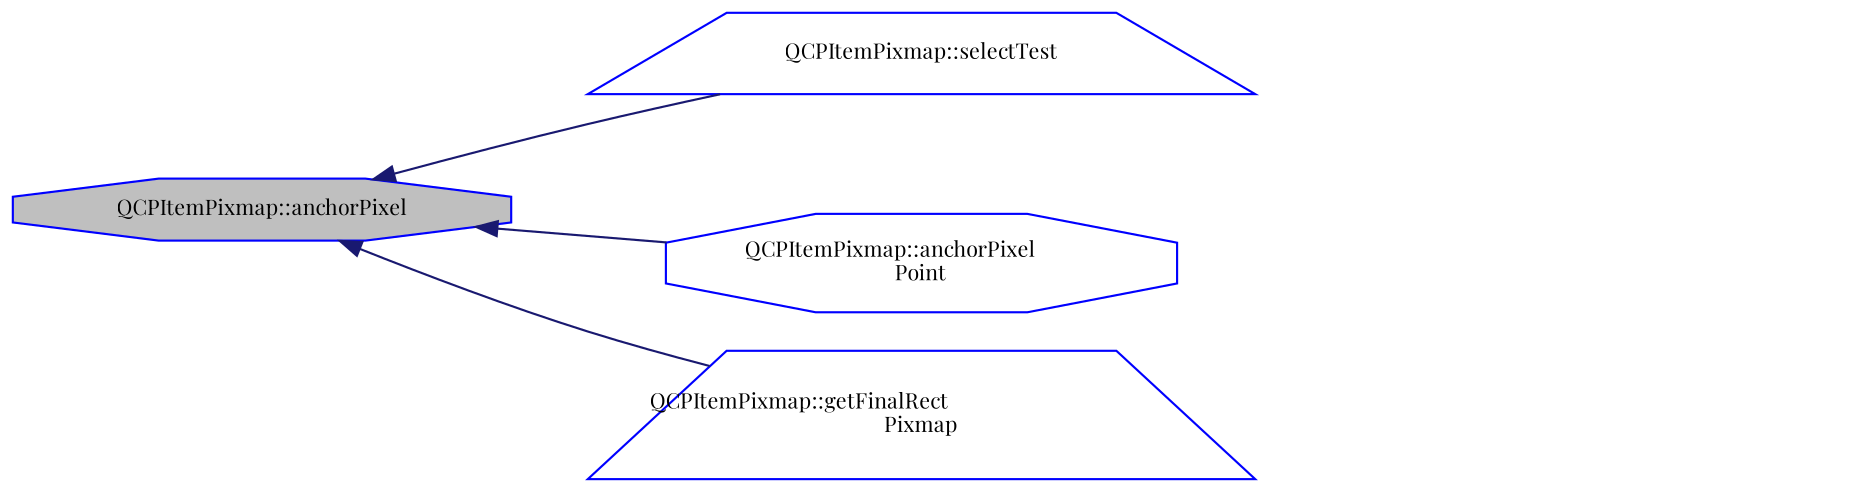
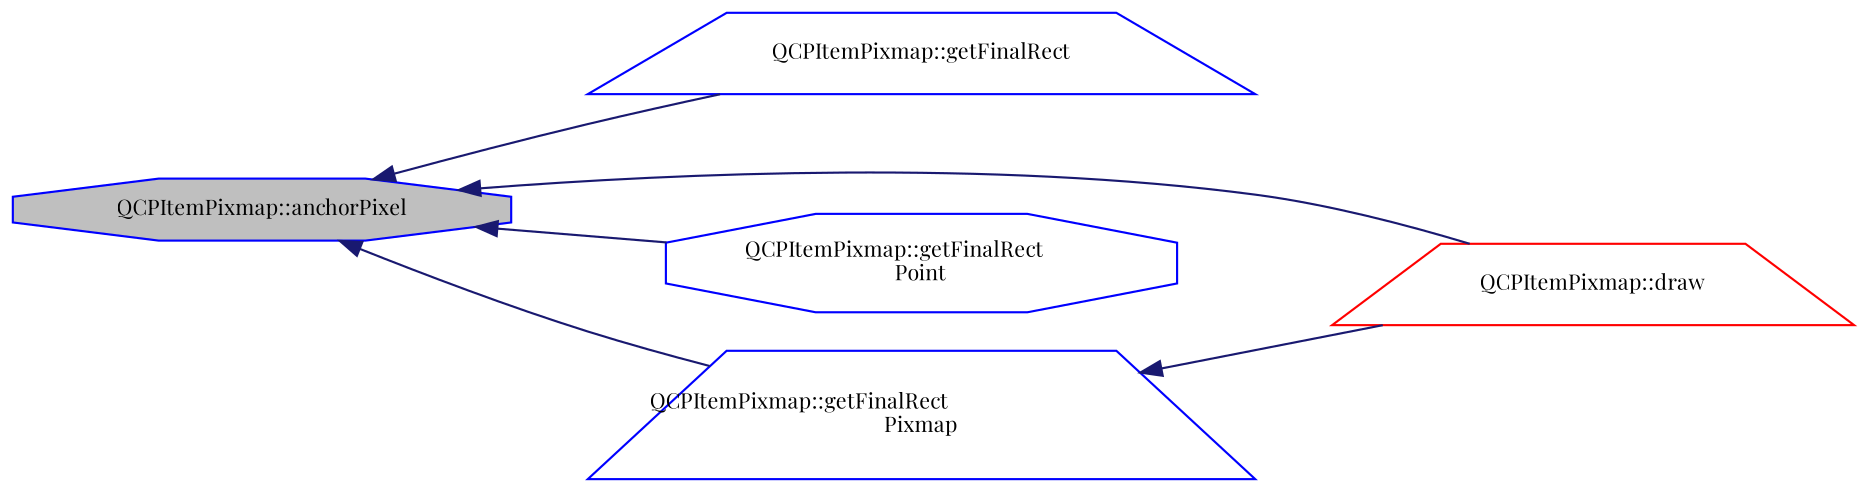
(921, 53) -> (921, 53)
(921, 263) -> (921, 263)
none -> (1593, 284)
